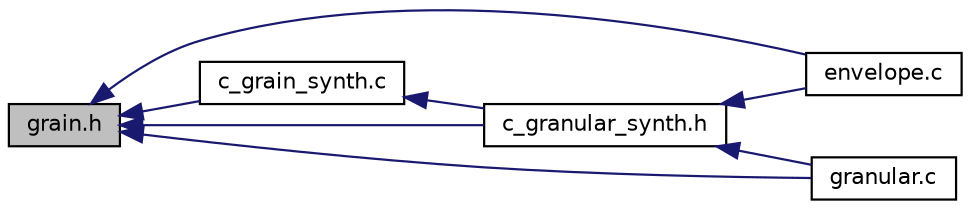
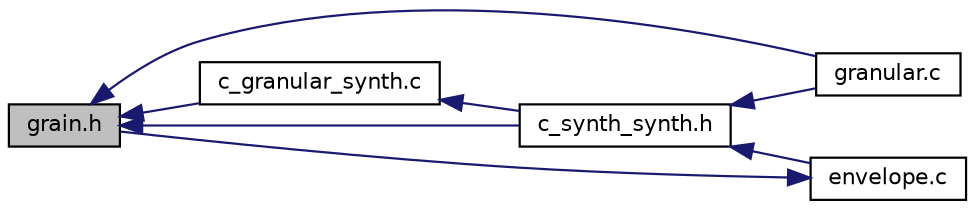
(451, 10) -> (453, 163)
(302, 83) -> (320, 83)
(605, 125) -> (625, 125)
